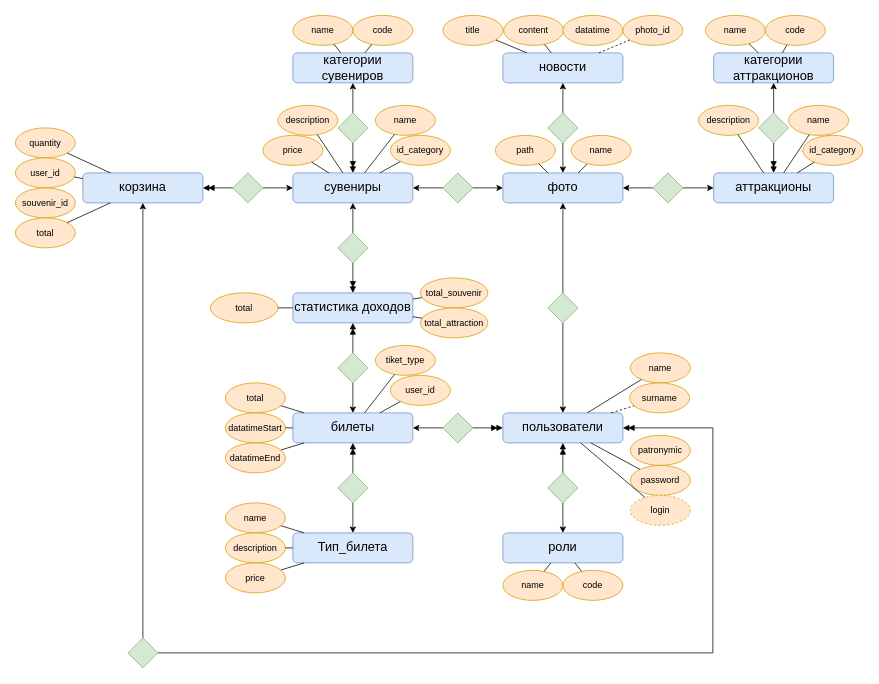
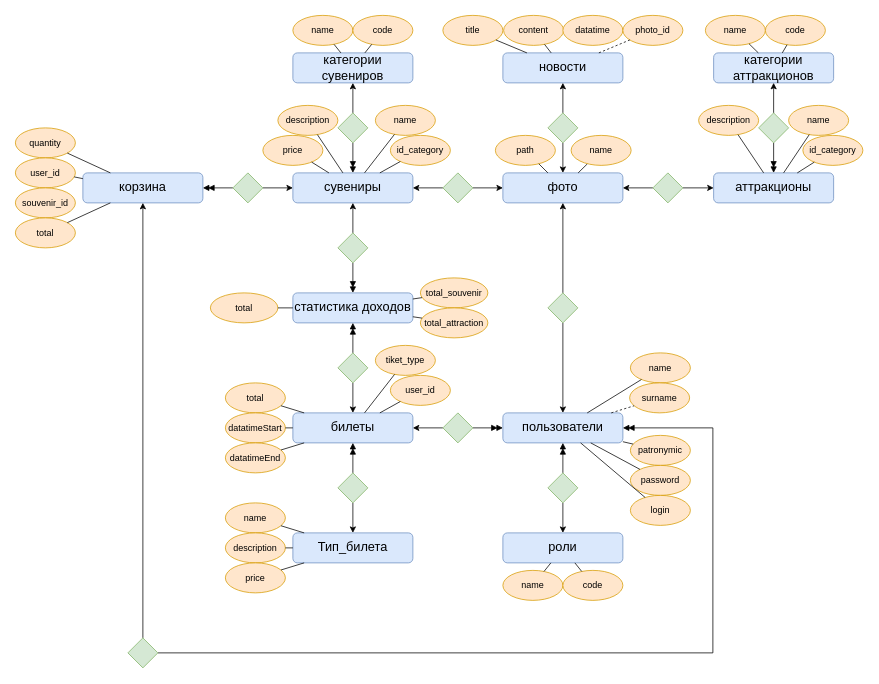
none -> (628, 443)
(660, 510) -> (660, 510)
